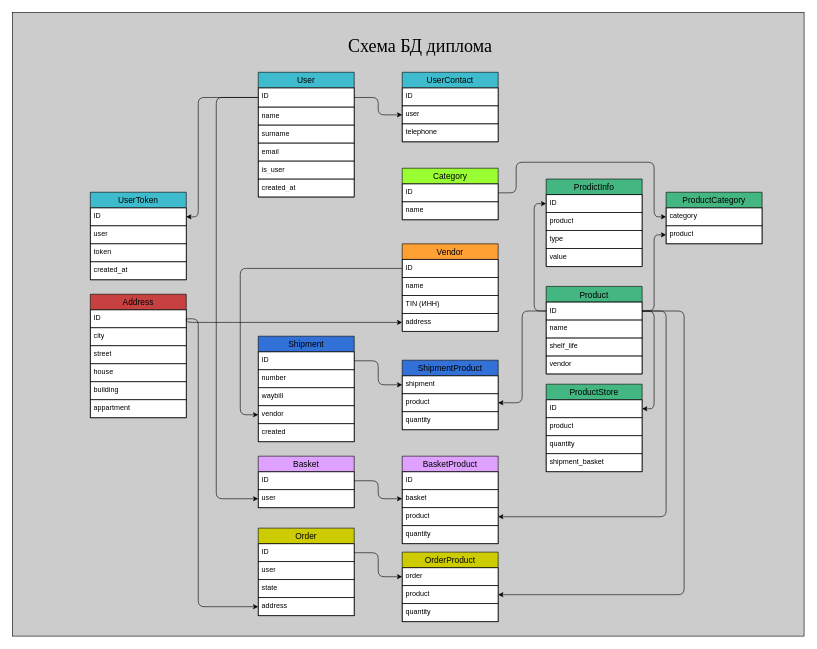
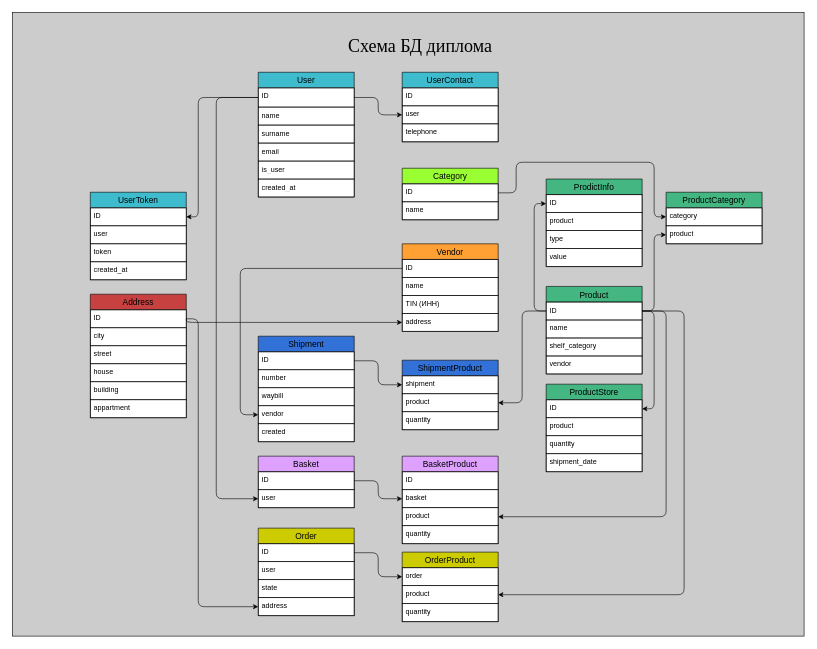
(567, 347) -> (577, 347)
(579, 462) -> (575, 462)
